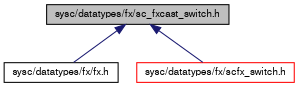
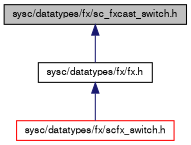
(181, 47) -> (95, 107)
